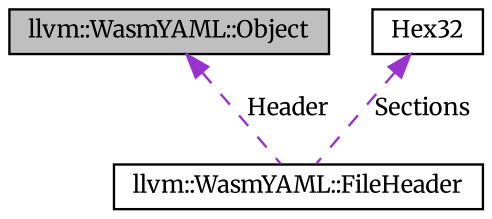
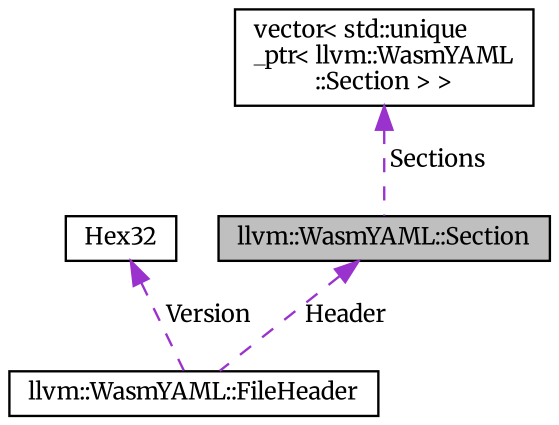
(169, 32) -> (384, 239)
none -> (384, 58)
(421, 109) -> (207, 316)
